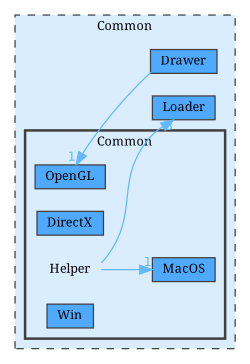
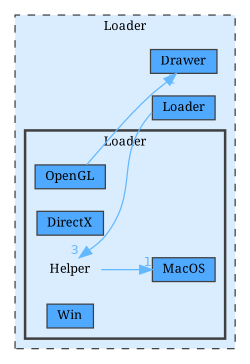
(125, 27) -> (125, 27)
(115, 111) -> (125, 121)
(128, 192) -> (126, 184)
